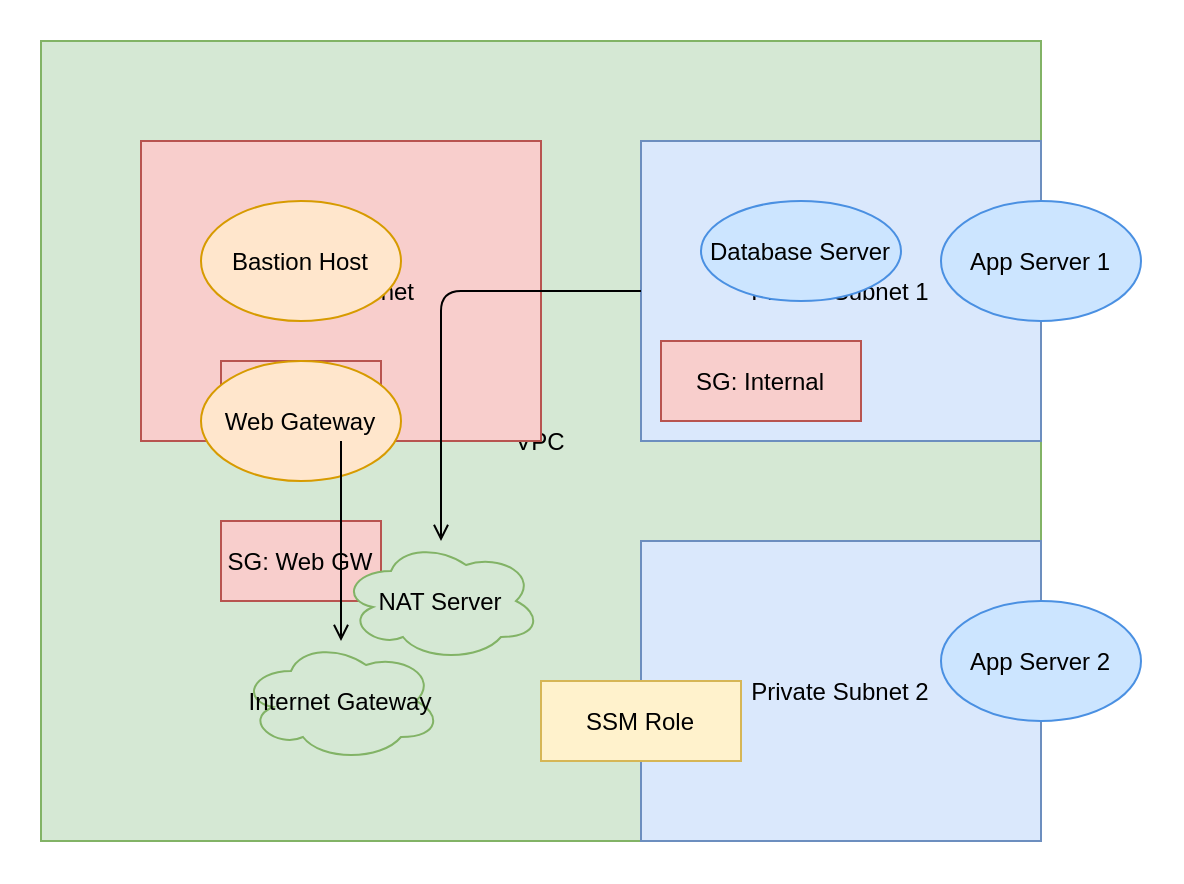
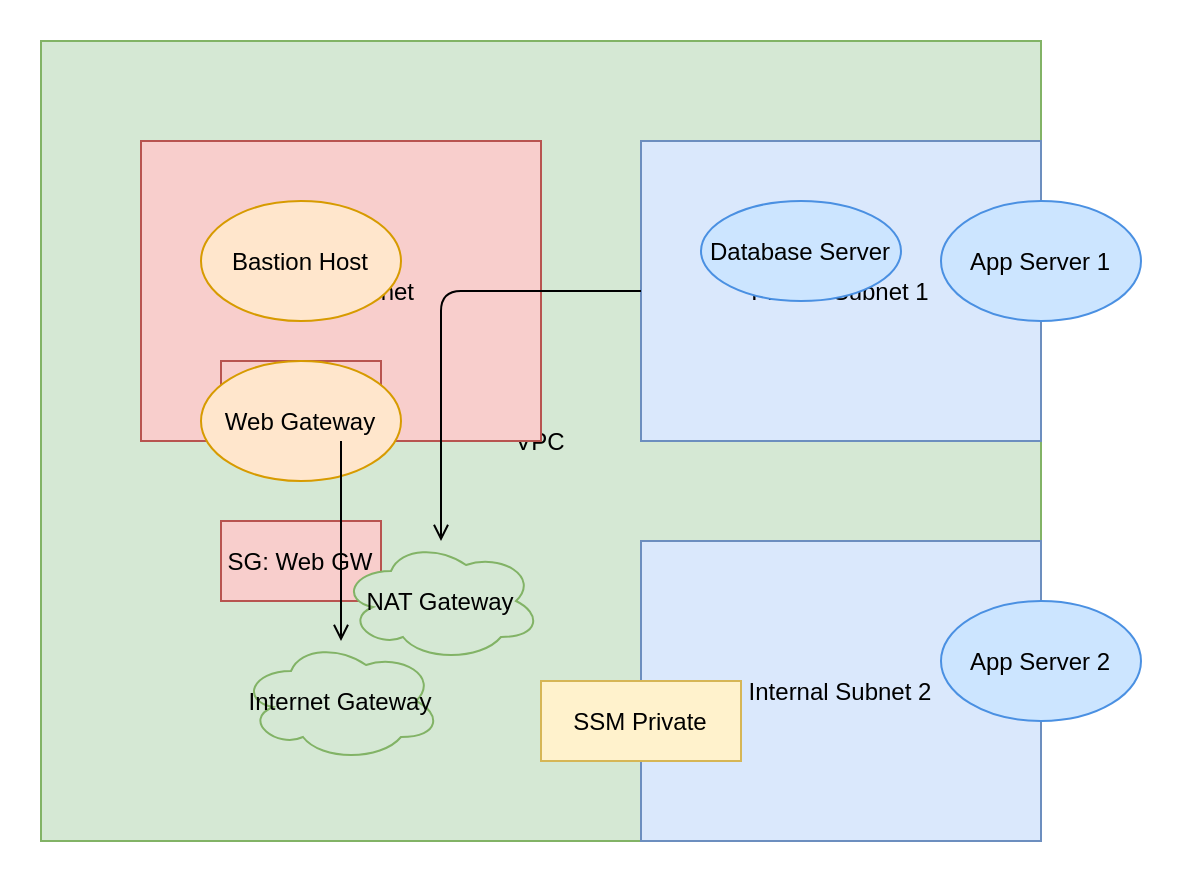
(761, 381) -> none
(440, 602) -> (440, 602)
(840, 692) -> (840, 692)
(640, 722) -> (640, 722)
